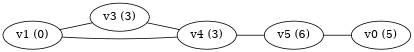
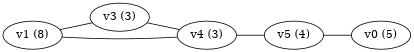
(33, 35) -> (33, 35)
(294, 35) -> (294, 35)
